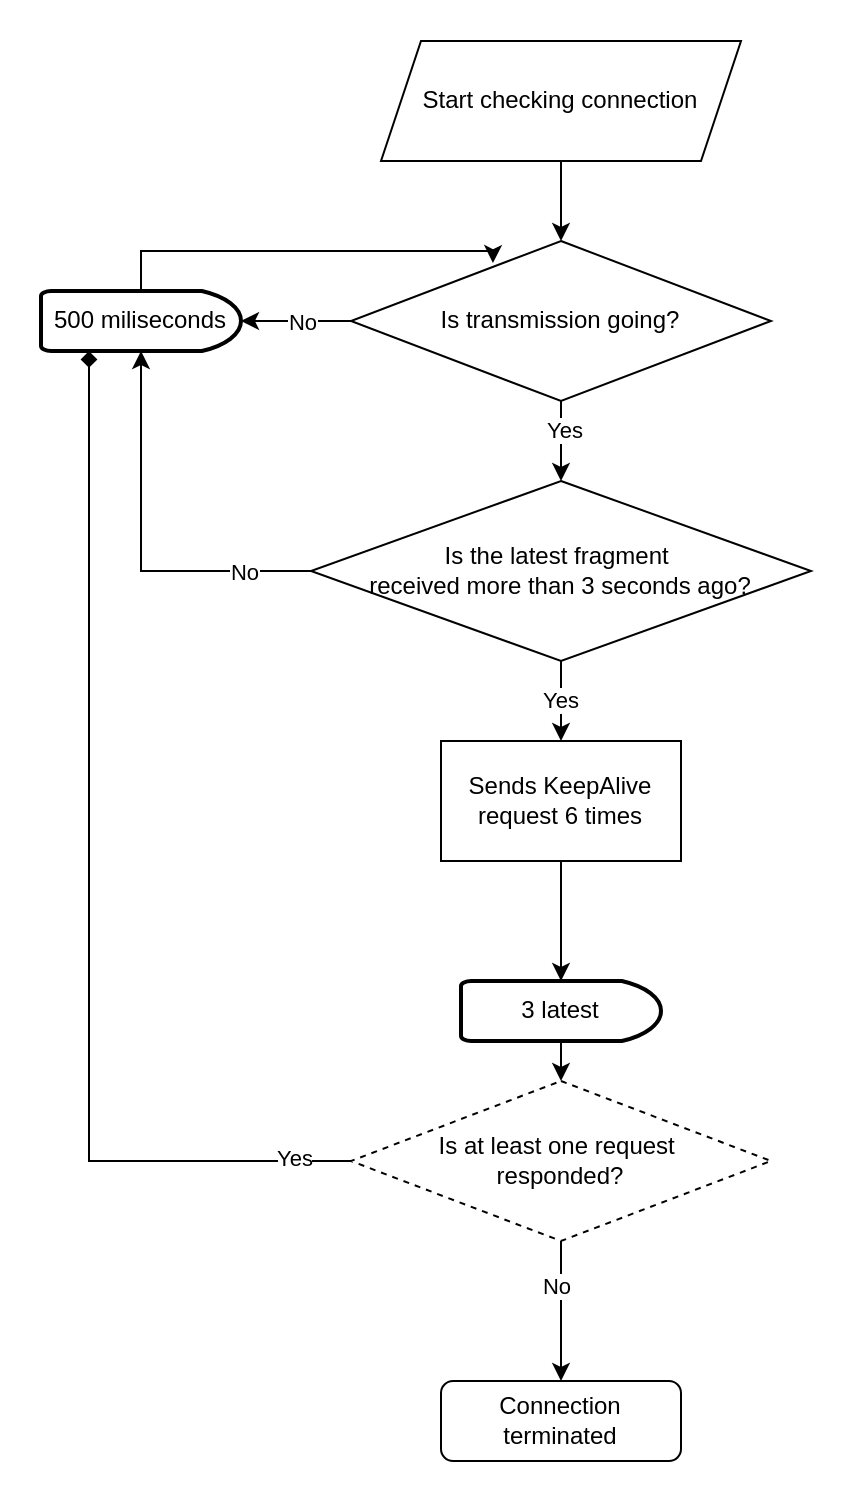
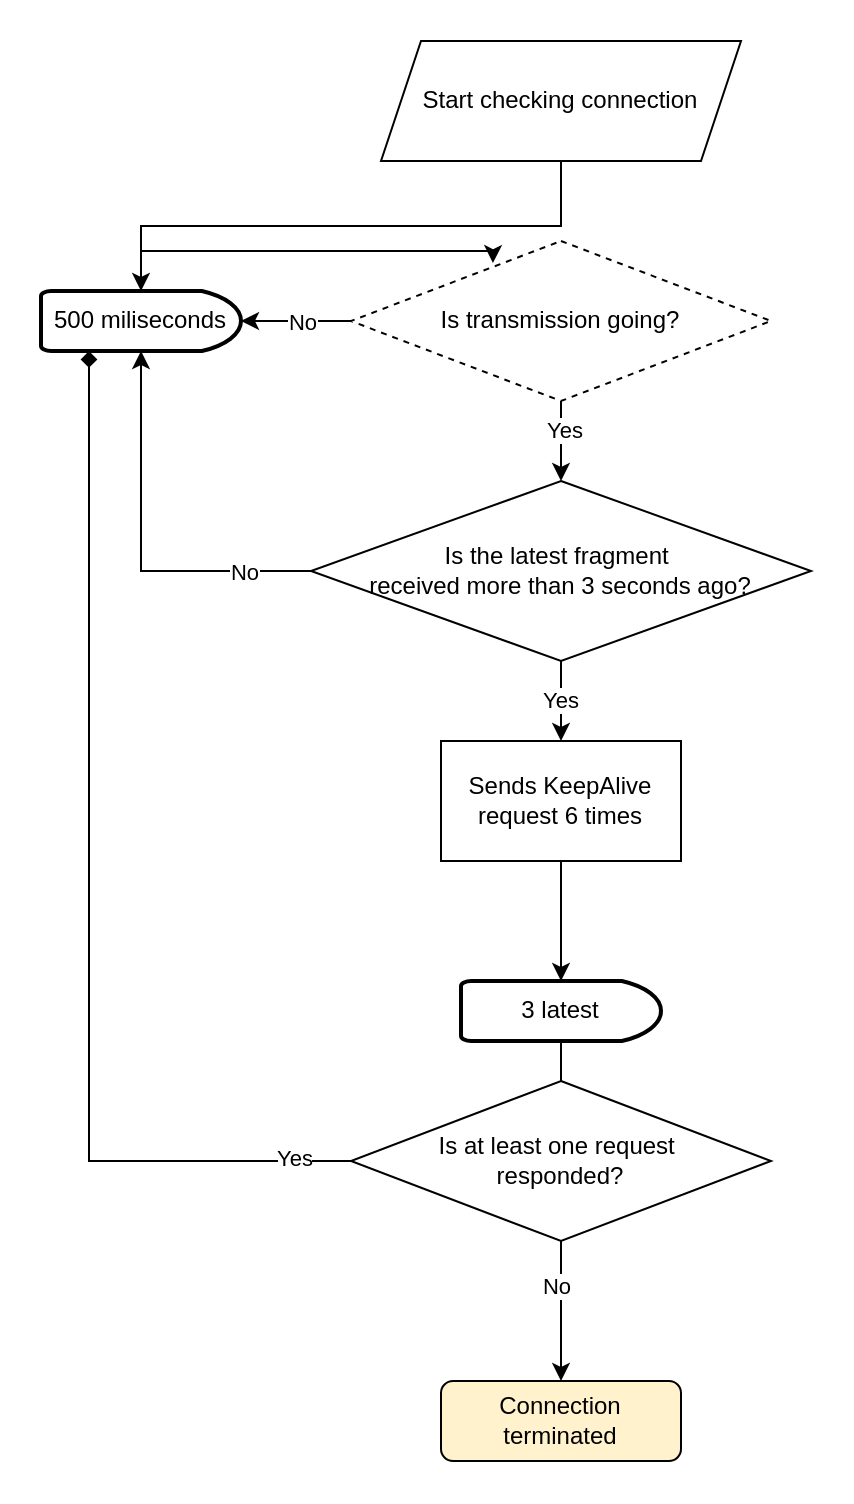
(561, 225) -> (342, 226)
(561, 321) -> (561, 321)
(561, 1066) -> (561, 1072)
(561, 1161) -> (561, 1161)
(561, 1421) -> (561, 1421)
